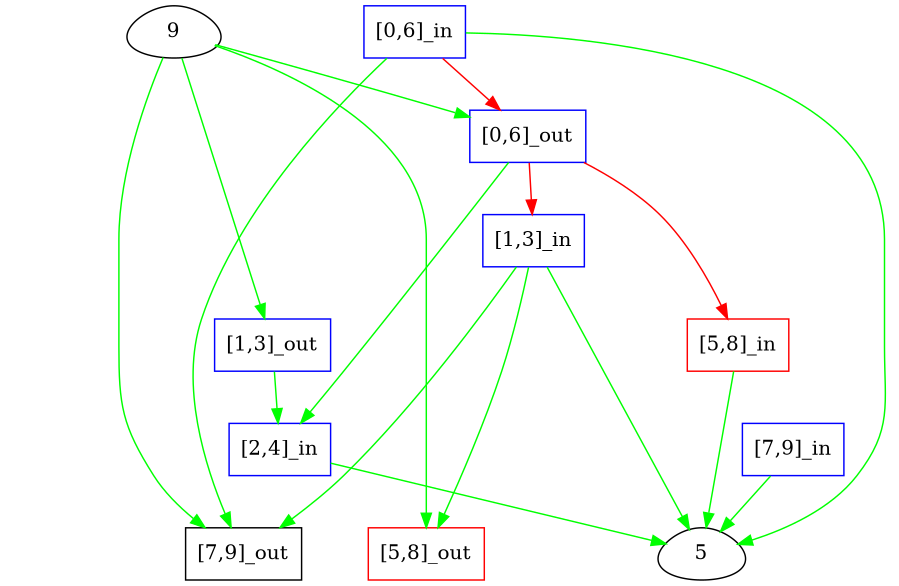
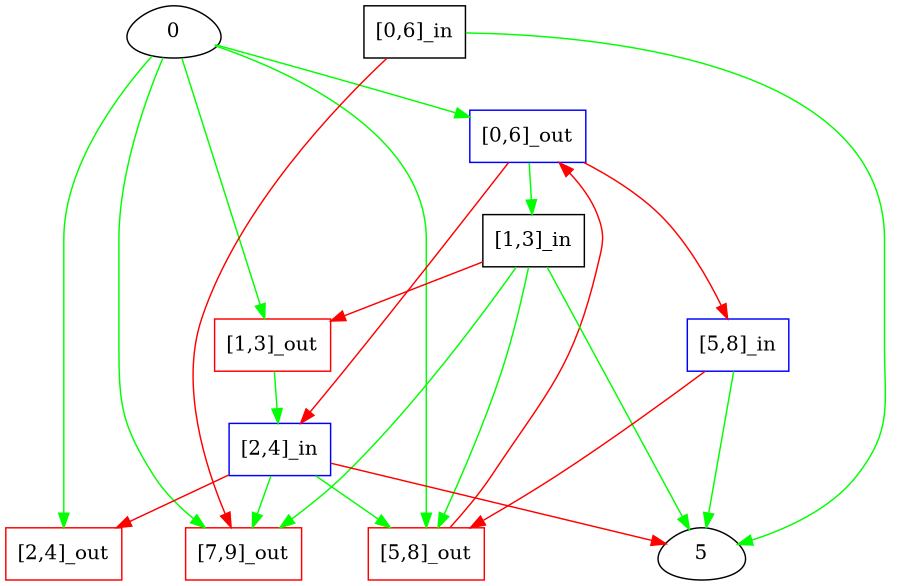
(174, 32) -> (174, 32)
(415, 32) -> (415, 32)
(466, 79) -> (565, 361)
(530, 181) -> (530, 181)
(534, 241) -> (534, 241)
(226, 263) -> (226, 263)
none -> (438, 279)
(410, 288) -> (395, 307)
(273, 345) -> (273, 345)
(738, 345) -> (738, 345)
none -> (597, 449)
(793, 450) -> none
none -> (264, 495)
none -> (347, 497)
(491, 502) -> (491, 502)
none -> (64, 554)
(244, 554) -> (244, 554)
